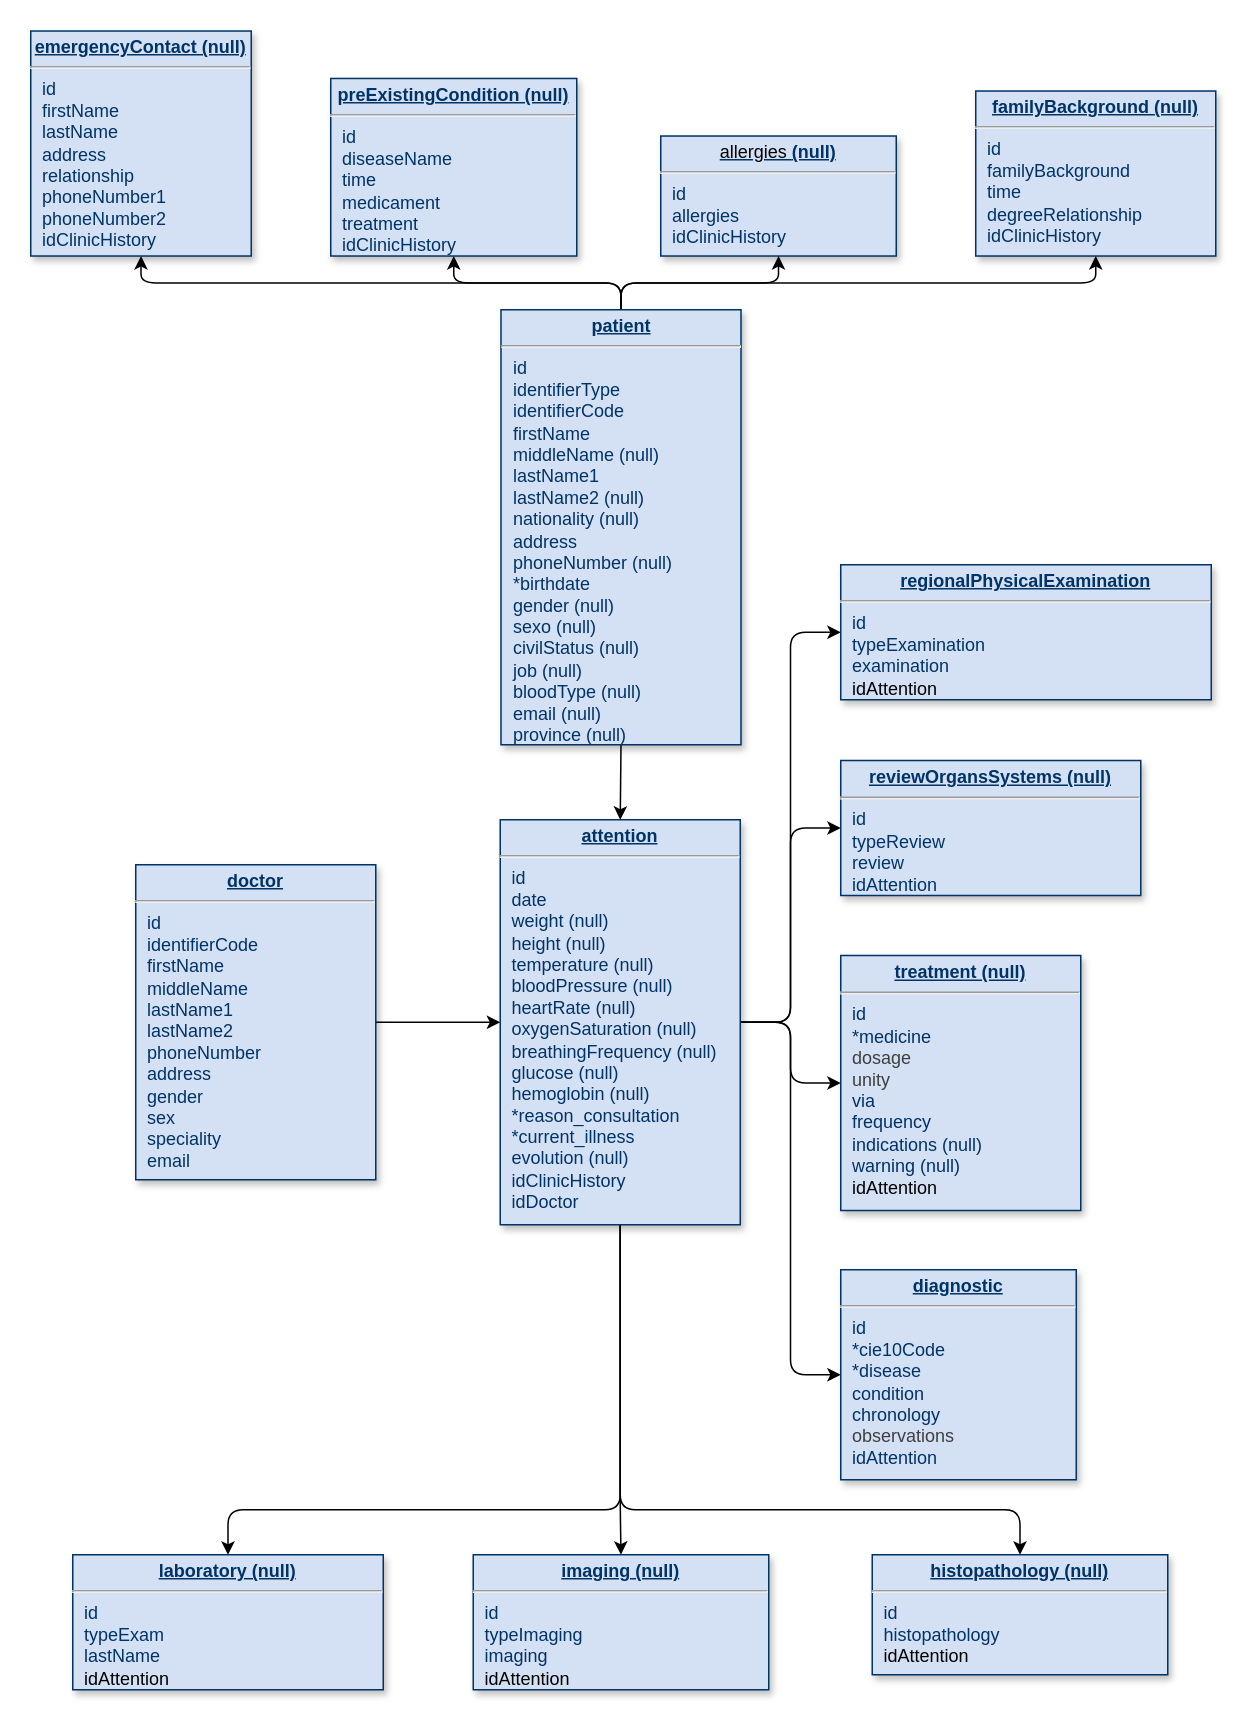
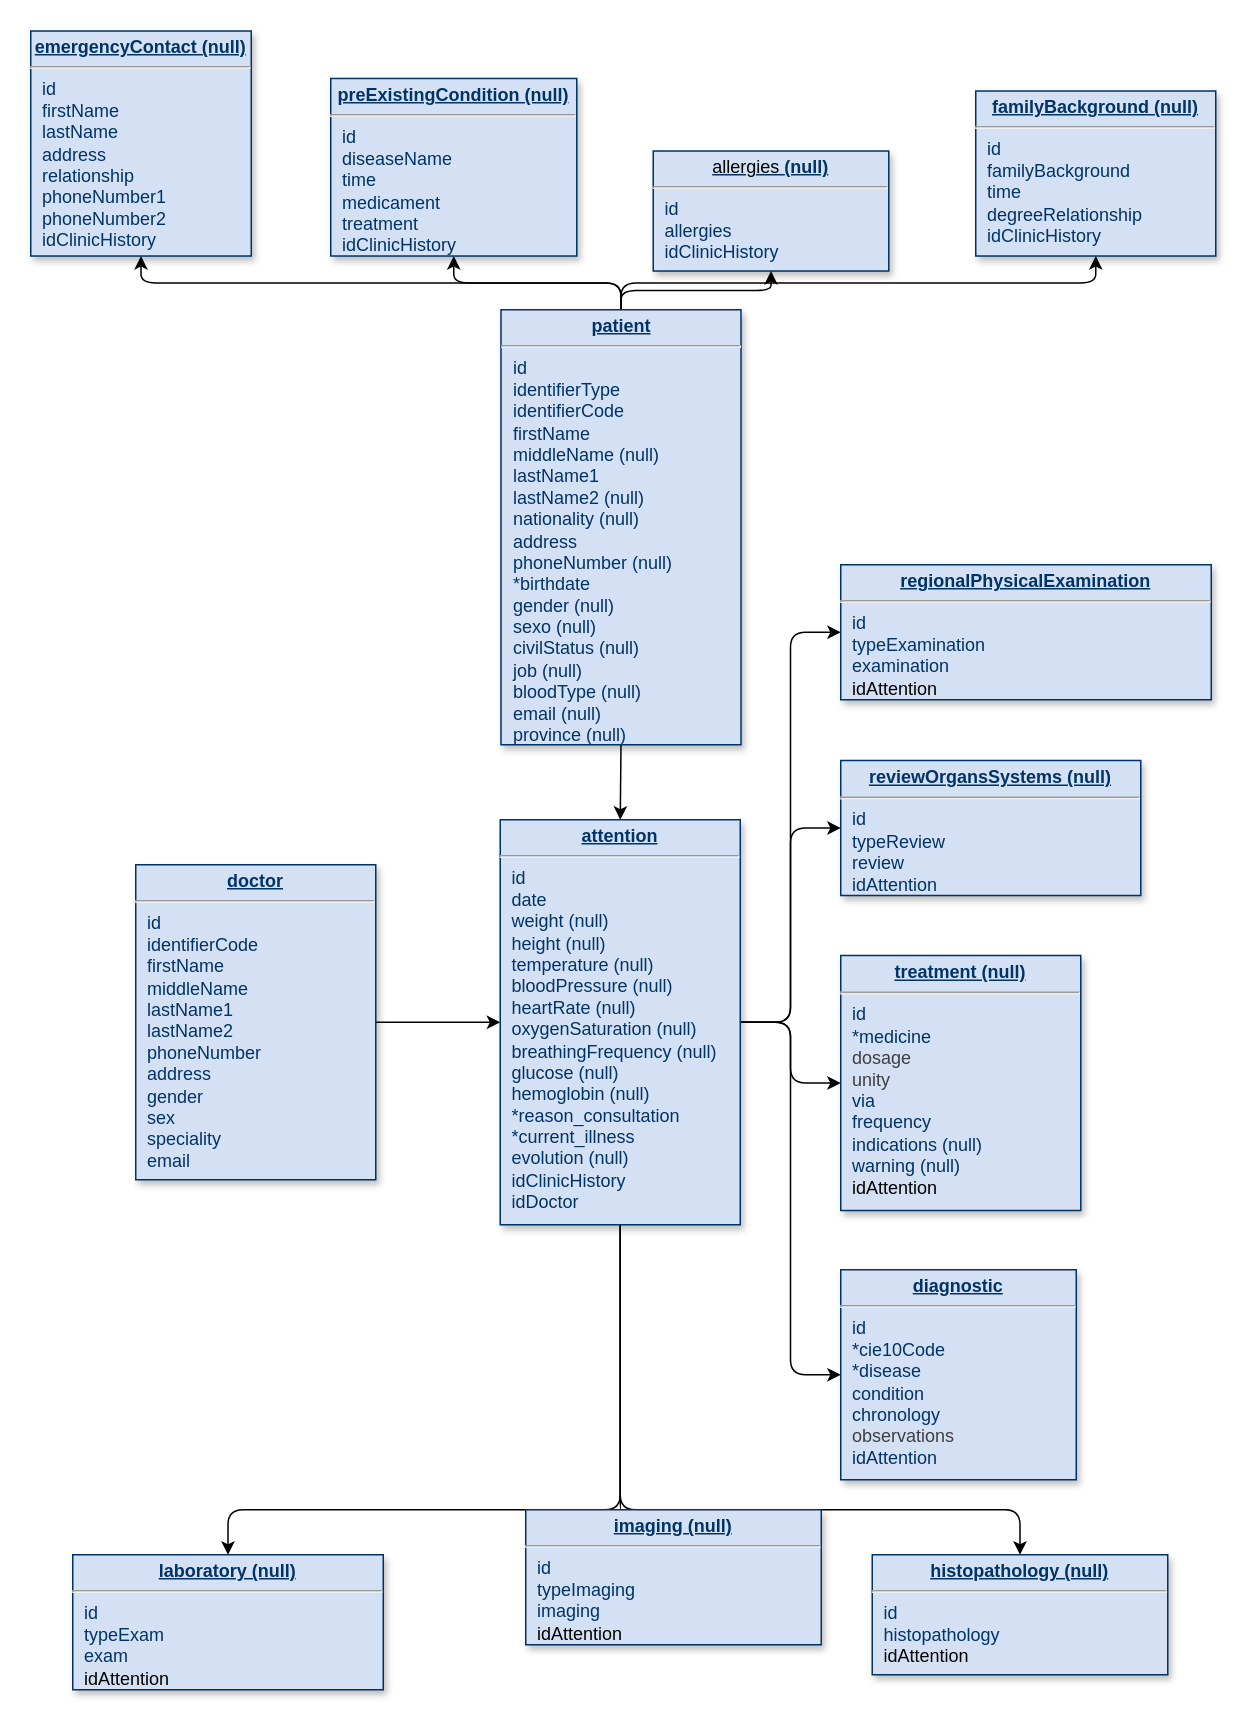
(779, 196) -> (771, 211)
(149, 1609) -> (149, 1609)
(621, 1622) -> (674, 1577)
